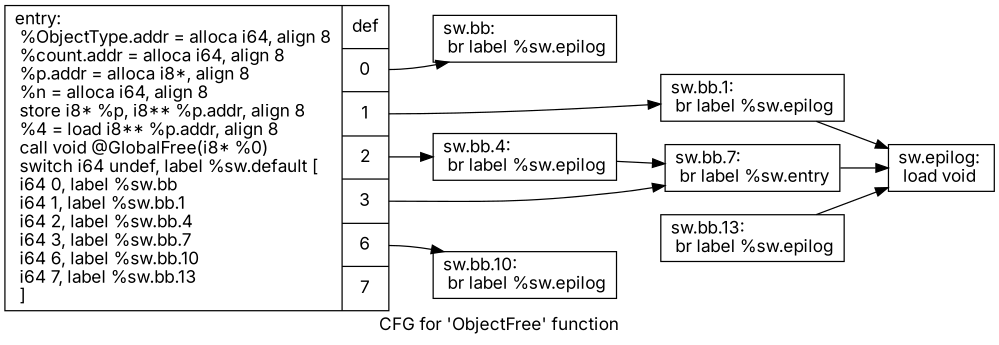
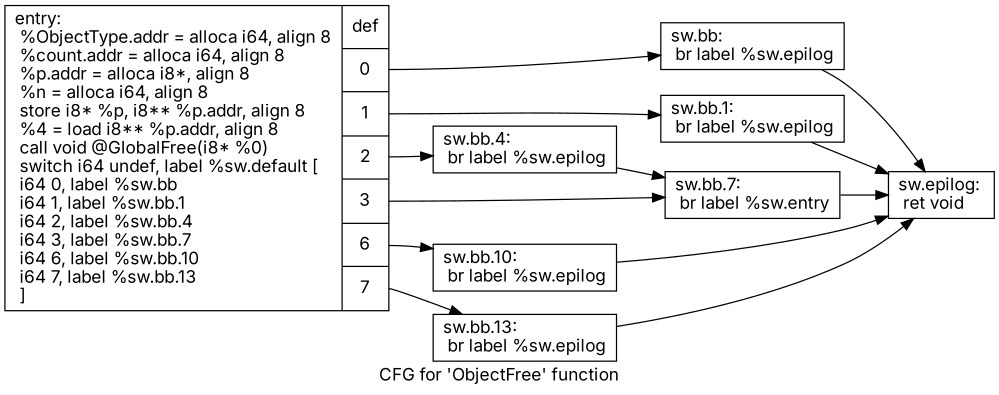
none -> (875, 110)
(938, 177) -> (932, 204)
none -> (748, 248)
none -> (420, 299)
